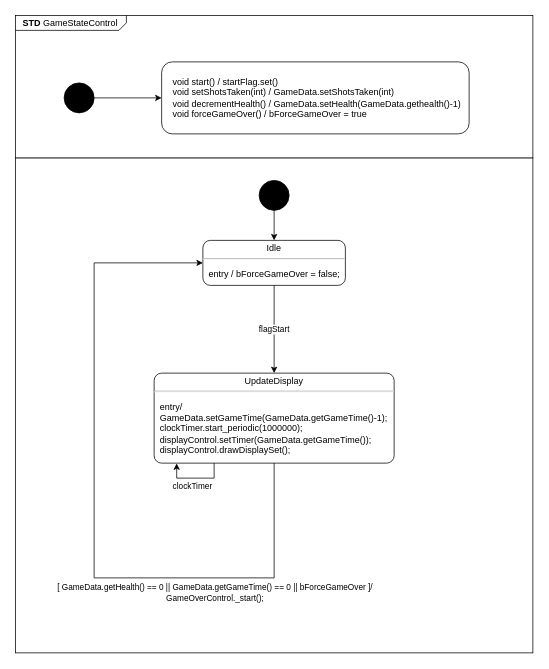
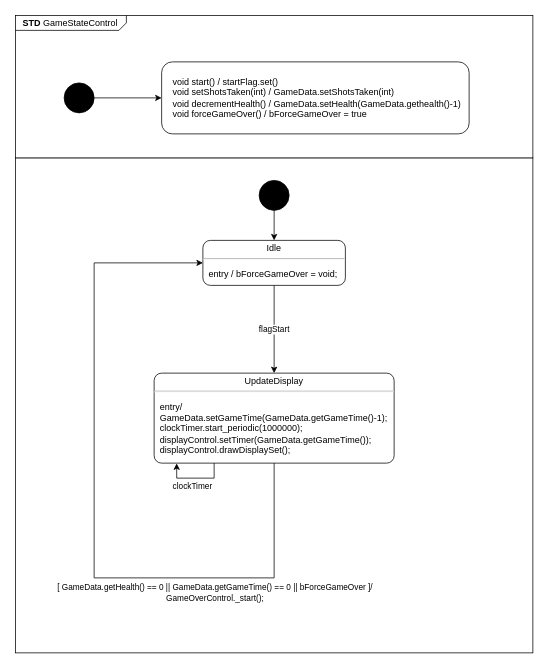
(274, 240) -> (274, 240)
